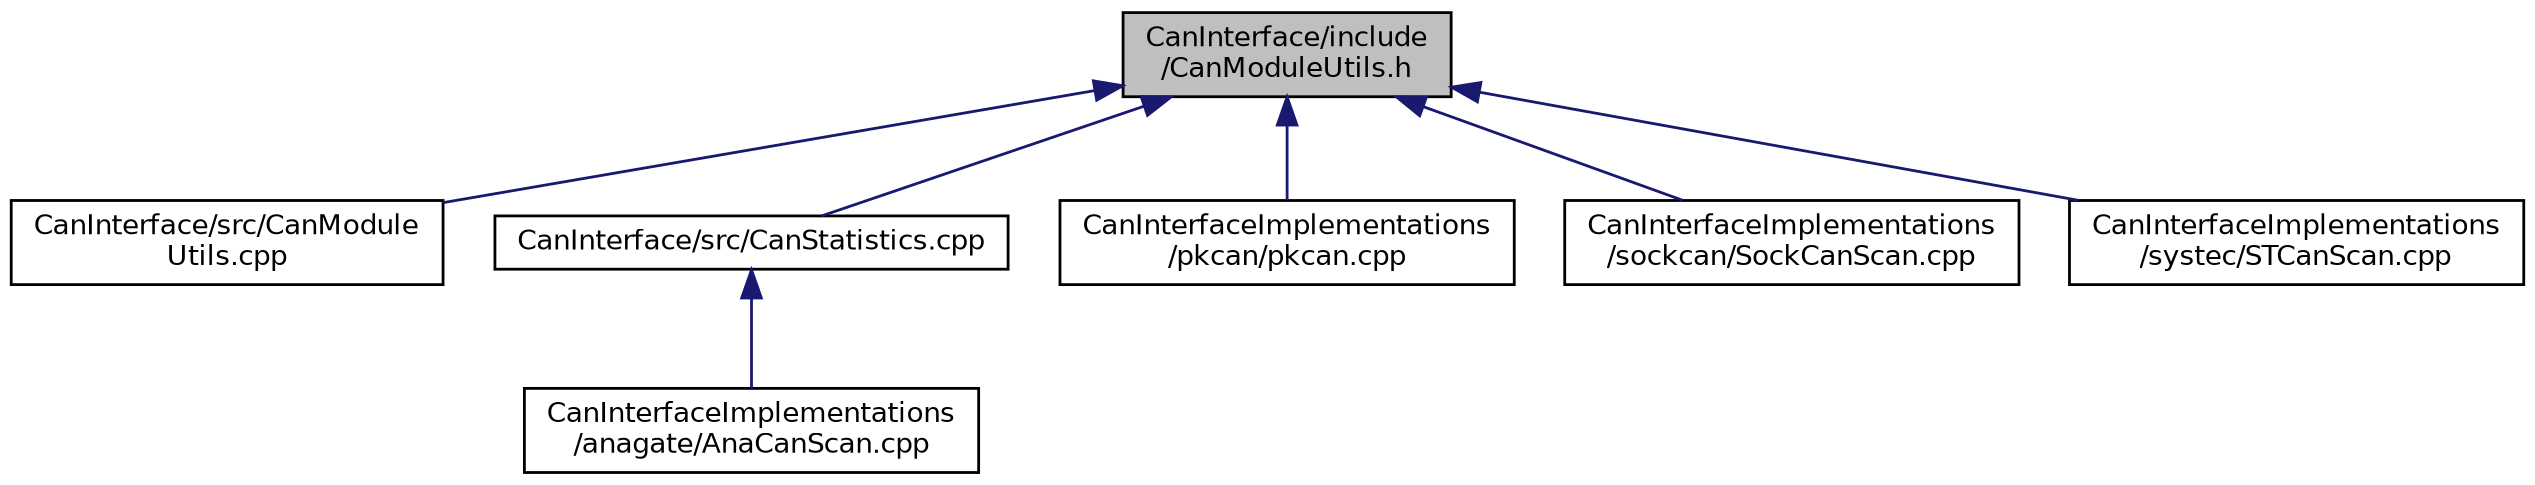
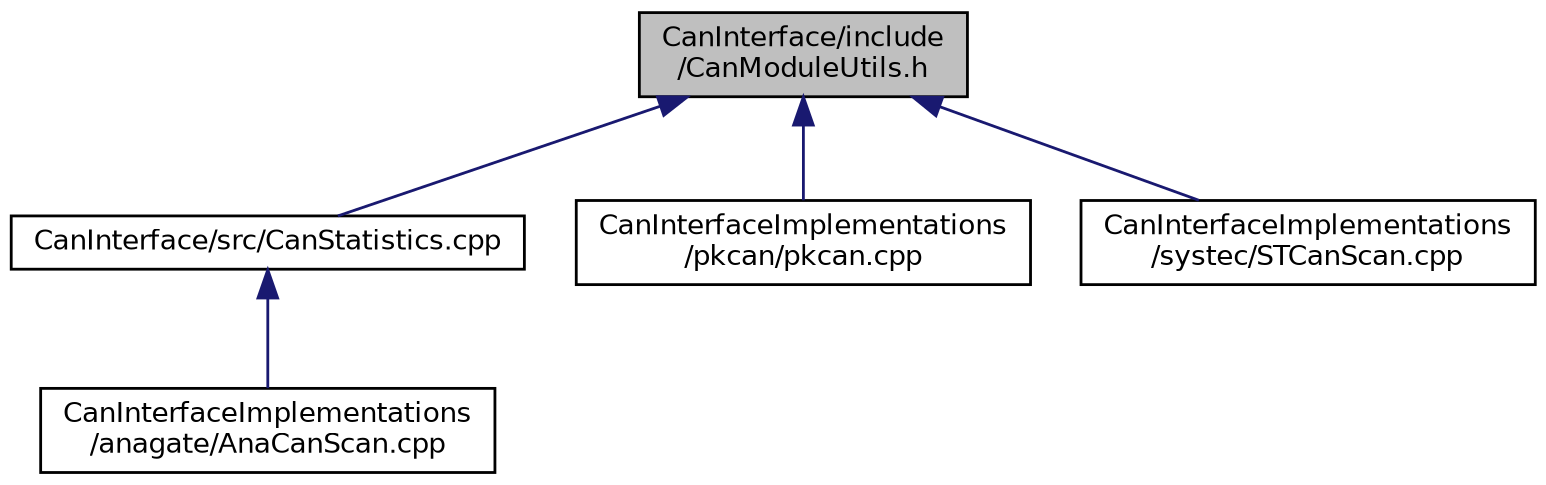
(227, 243) -> none
(1792, 243) -> none
